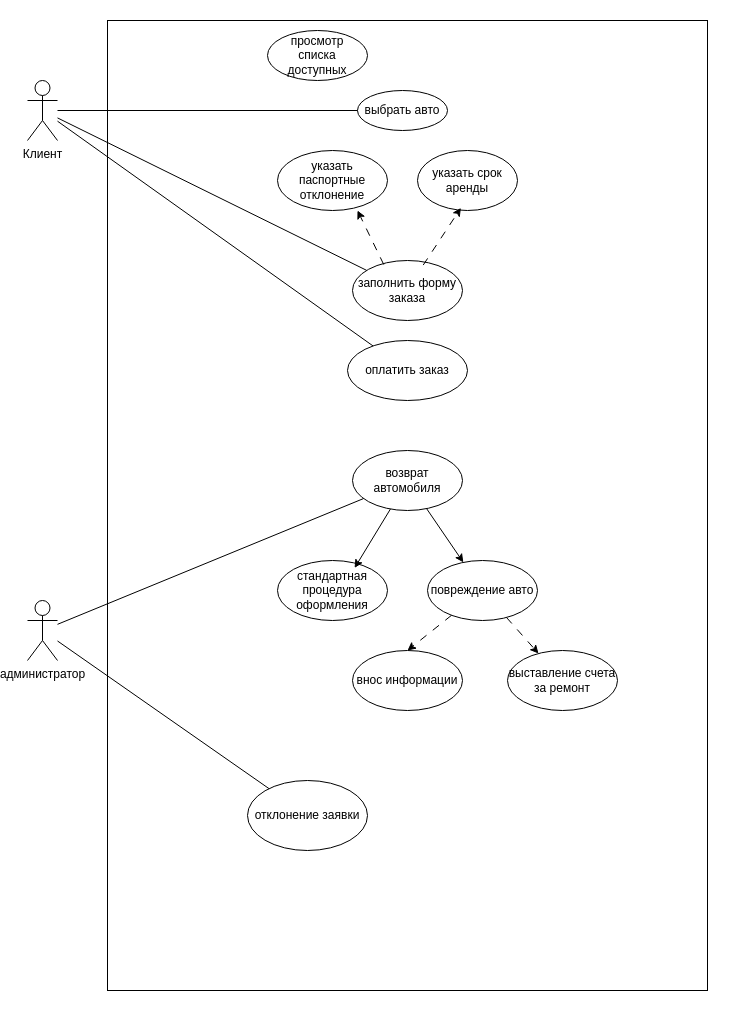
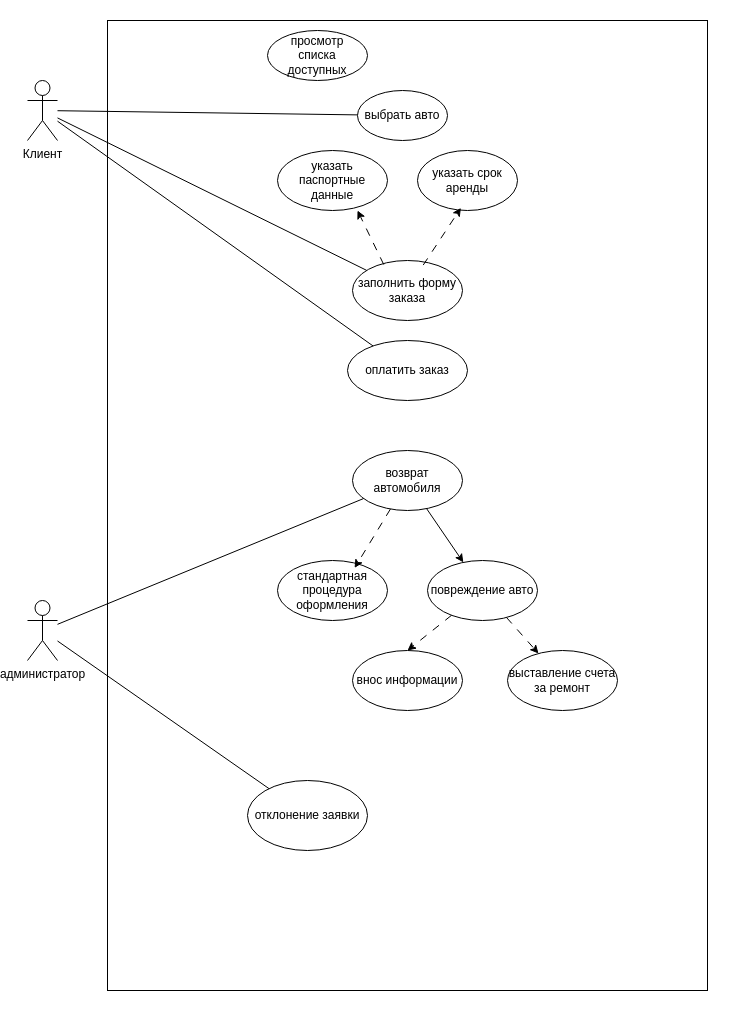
(403, 111) -> (403, 116)
(333, 181) -> (333, 181)
(373, 537) -> (373, 537)
